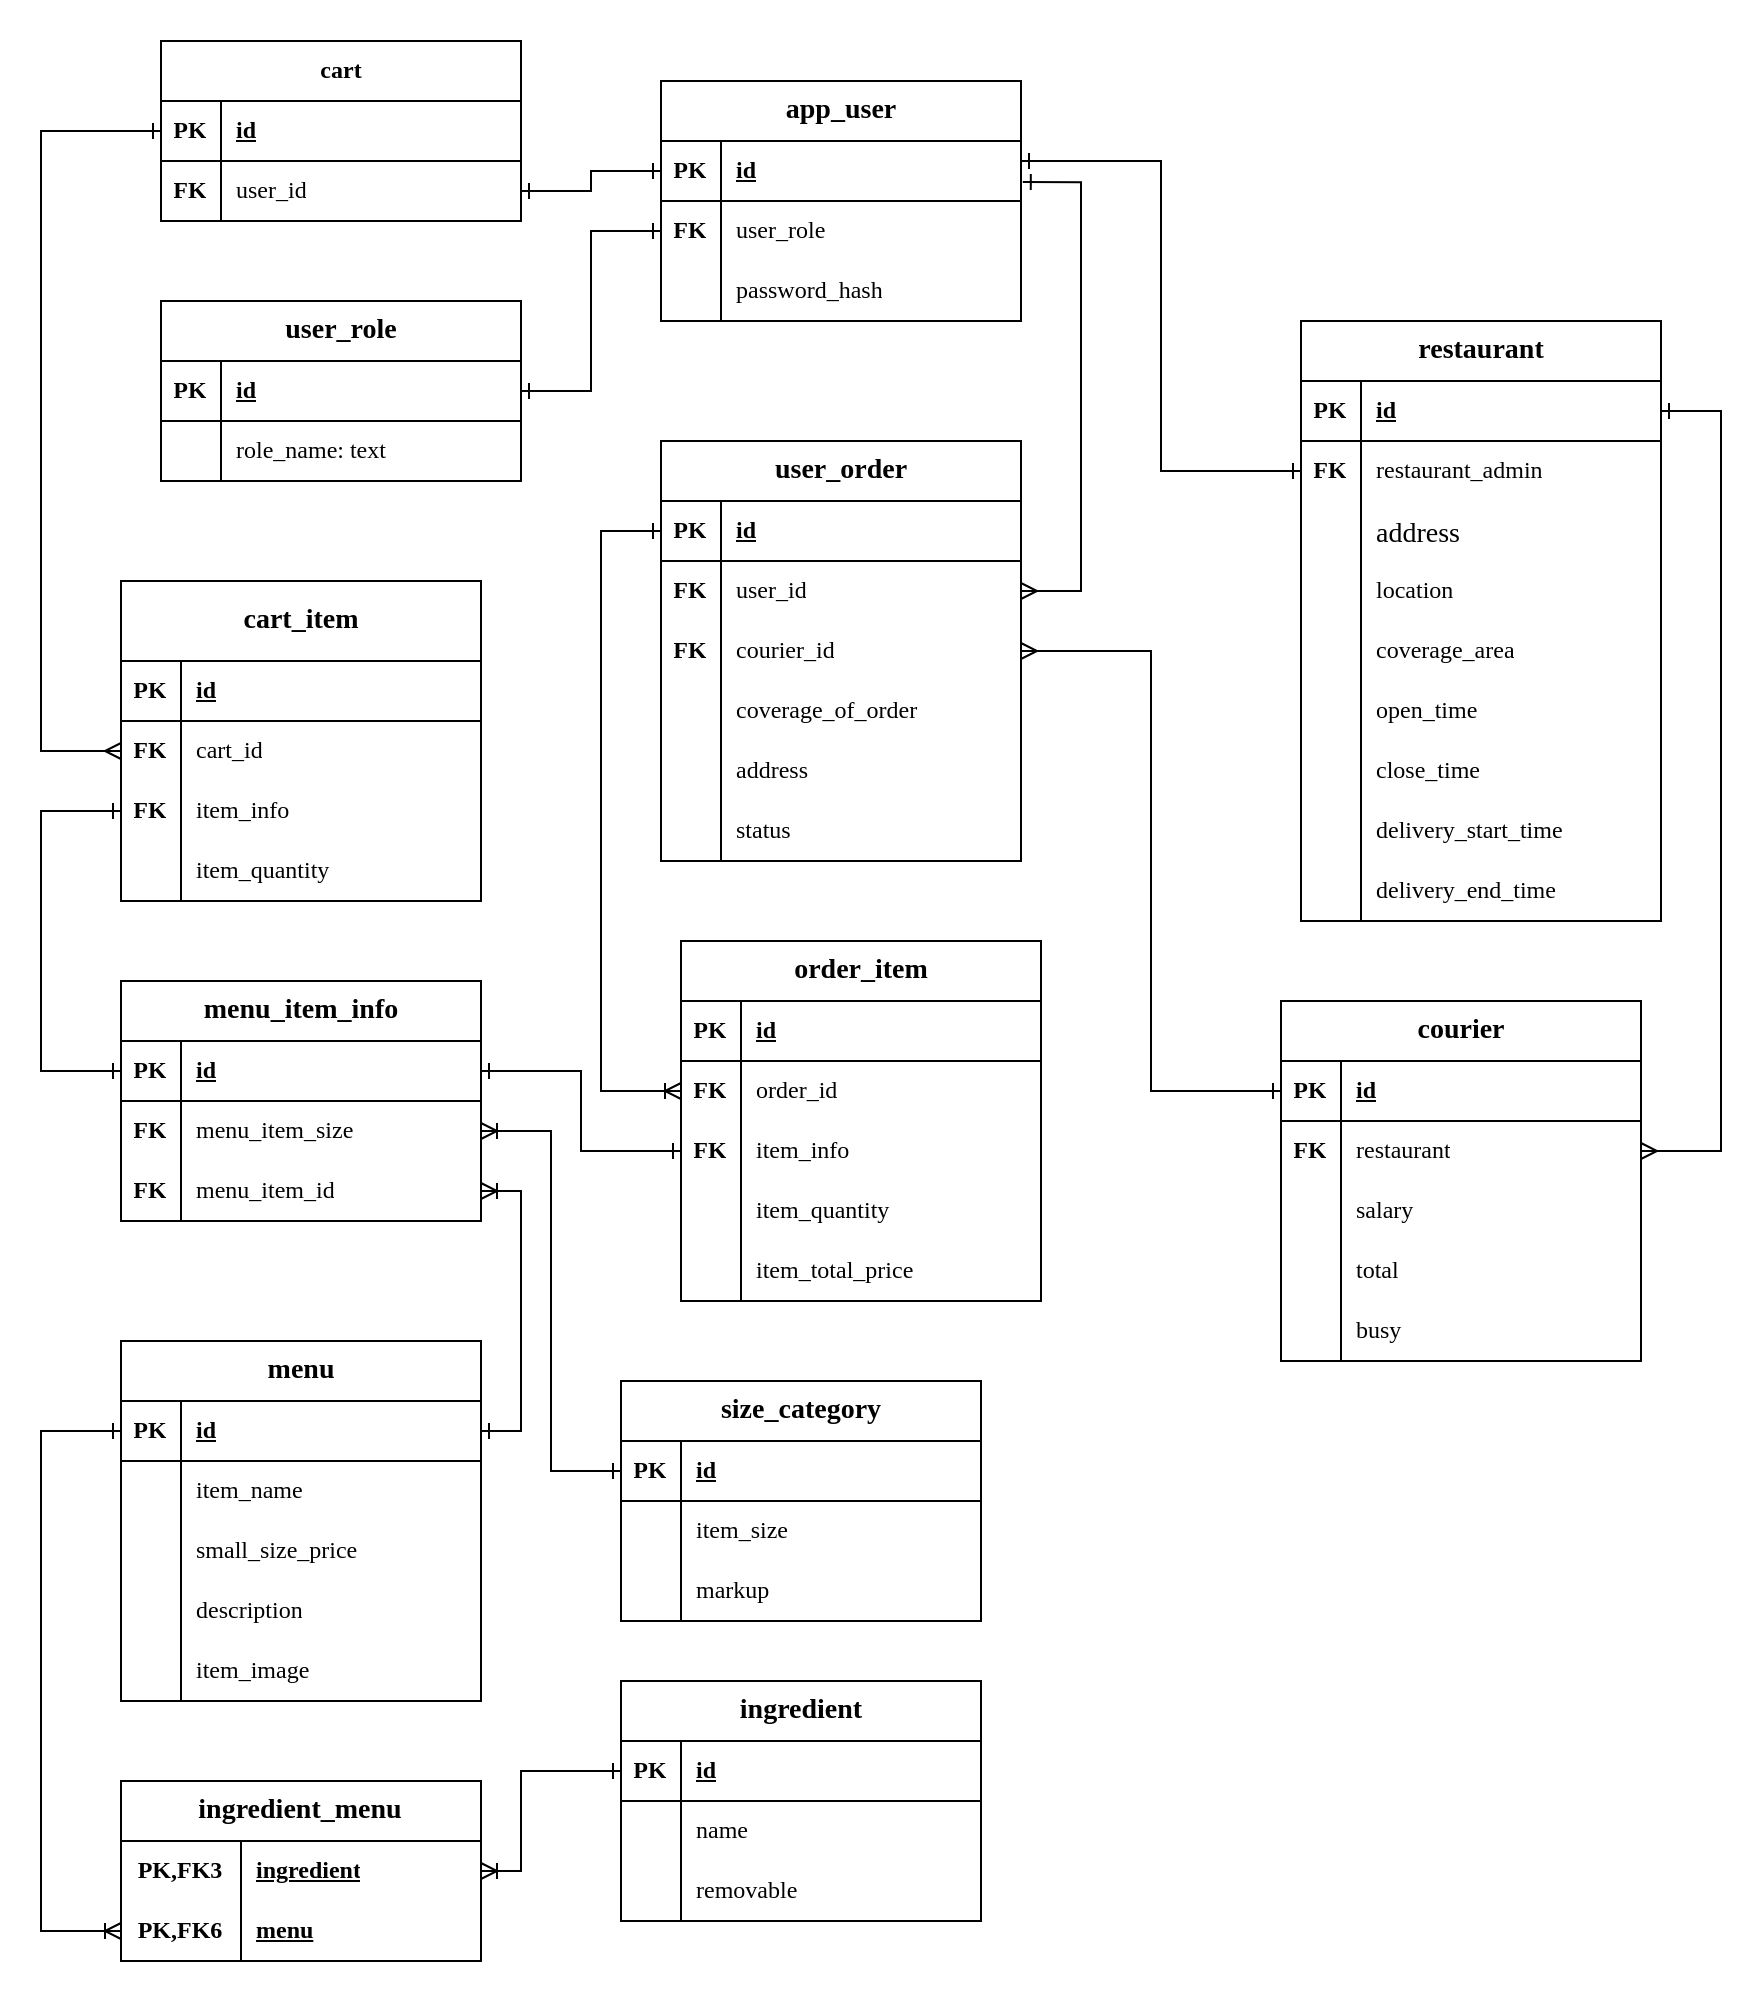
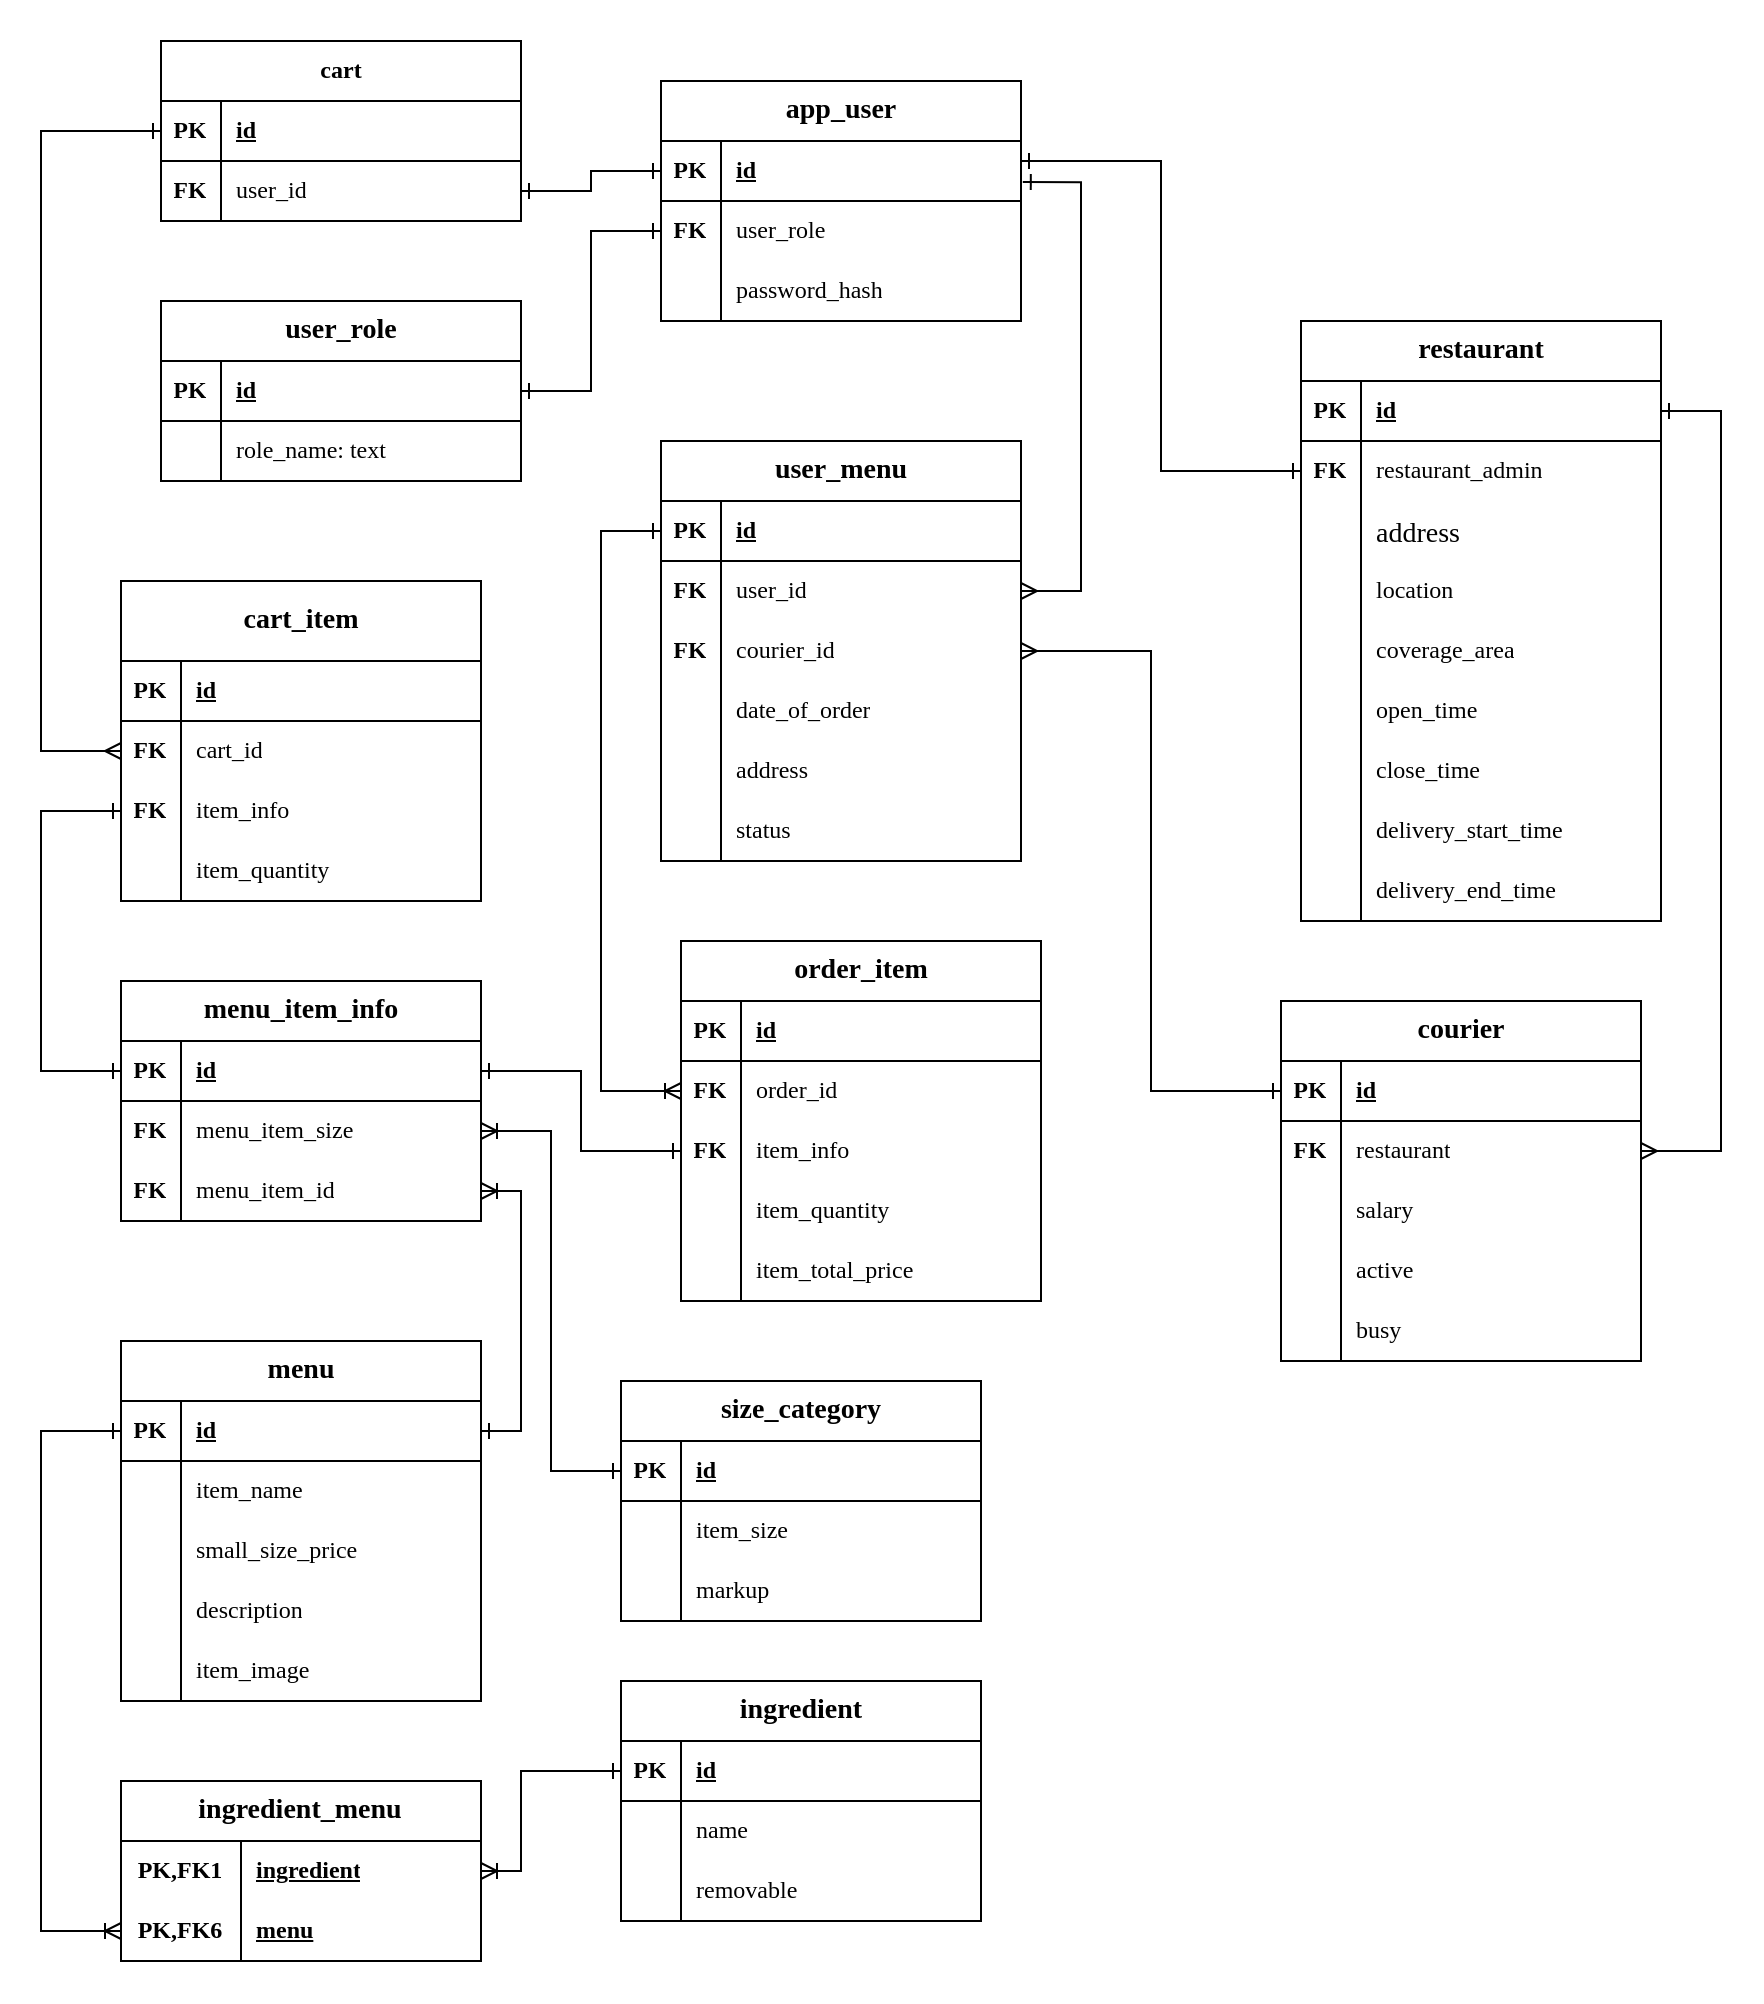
(842, 471) -> (842, 471)
(851, 711) -> (824, 711)
(1387, 1271) -> (1394, 1271)
(181, 1871) -> (181, 1871)
